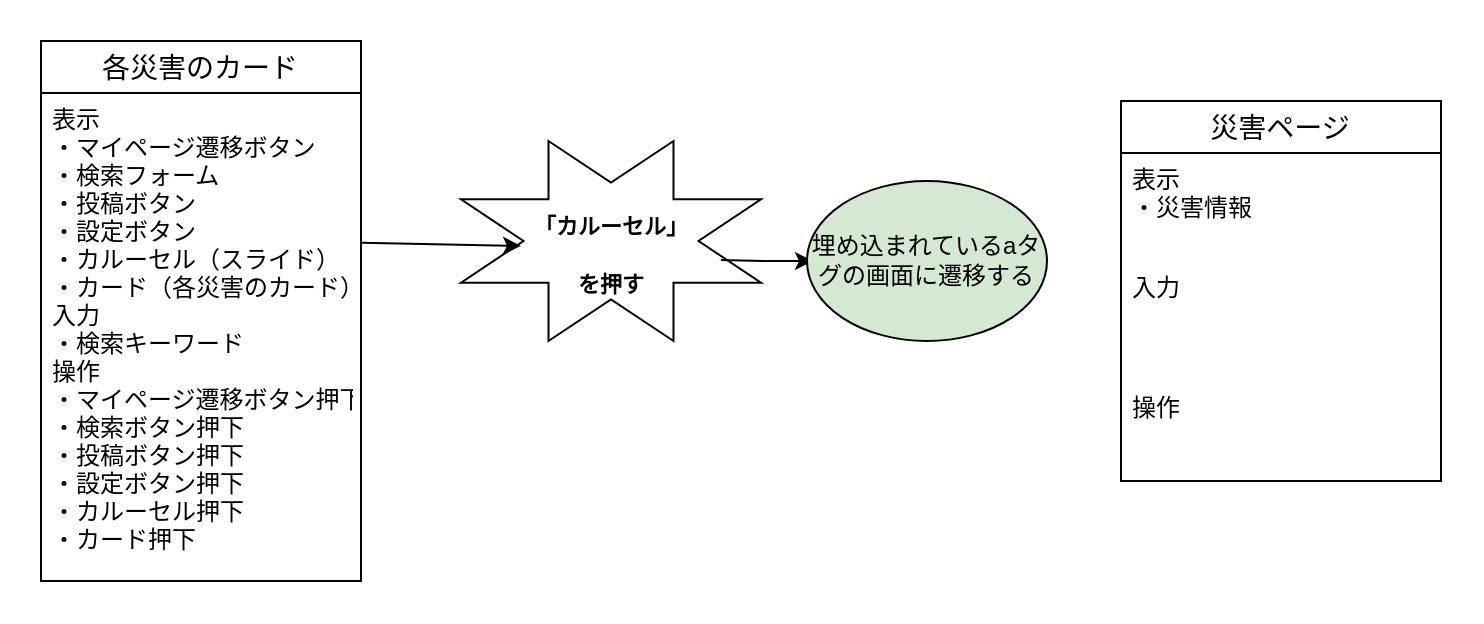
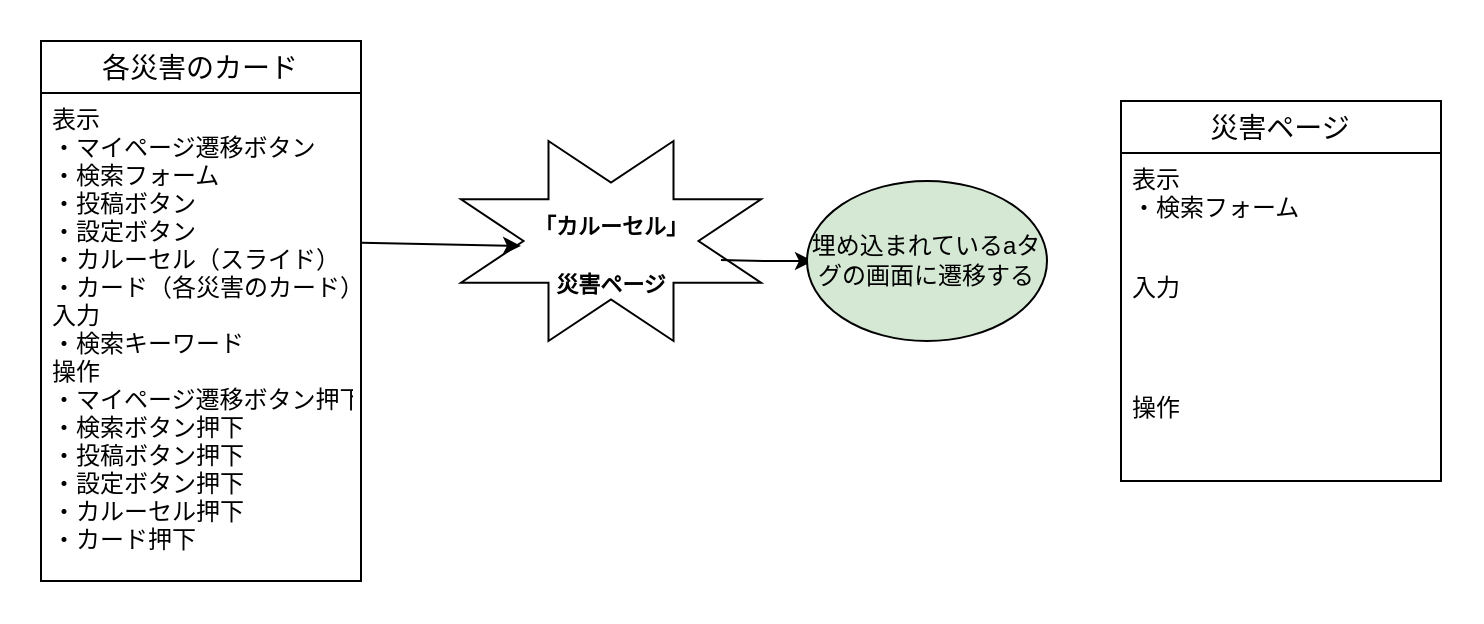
(1156, 180) -> (1156, 180)
(612, 247) -> (612, 247)
